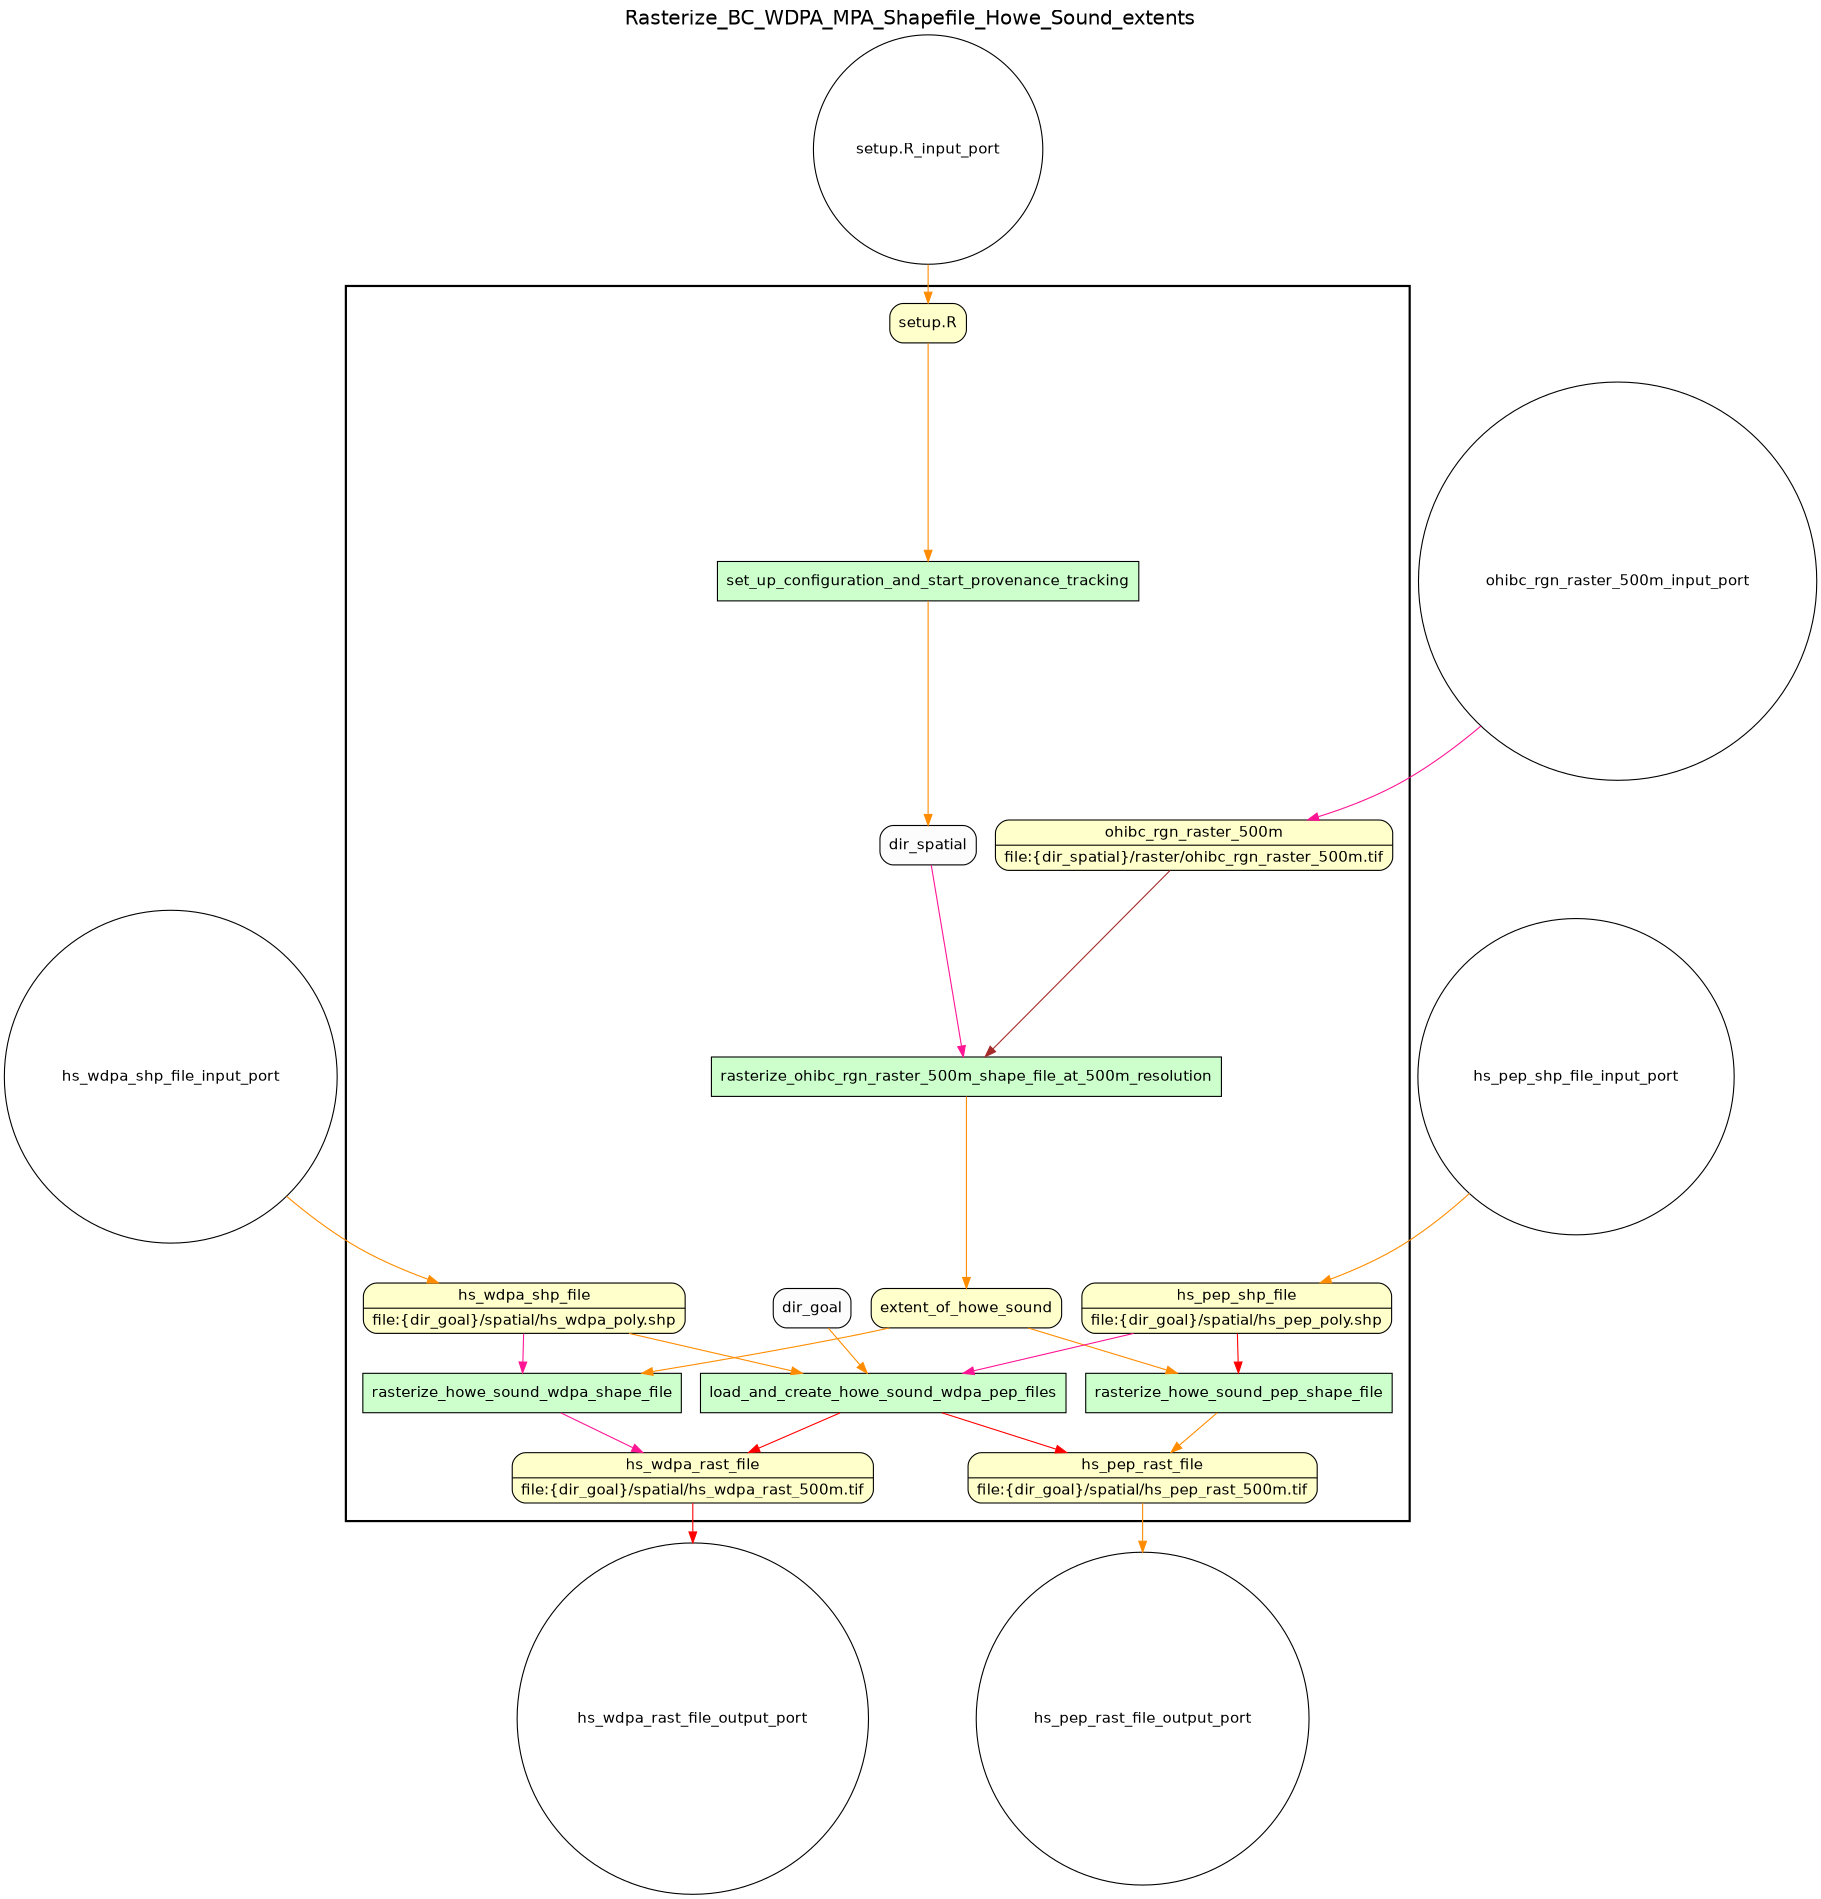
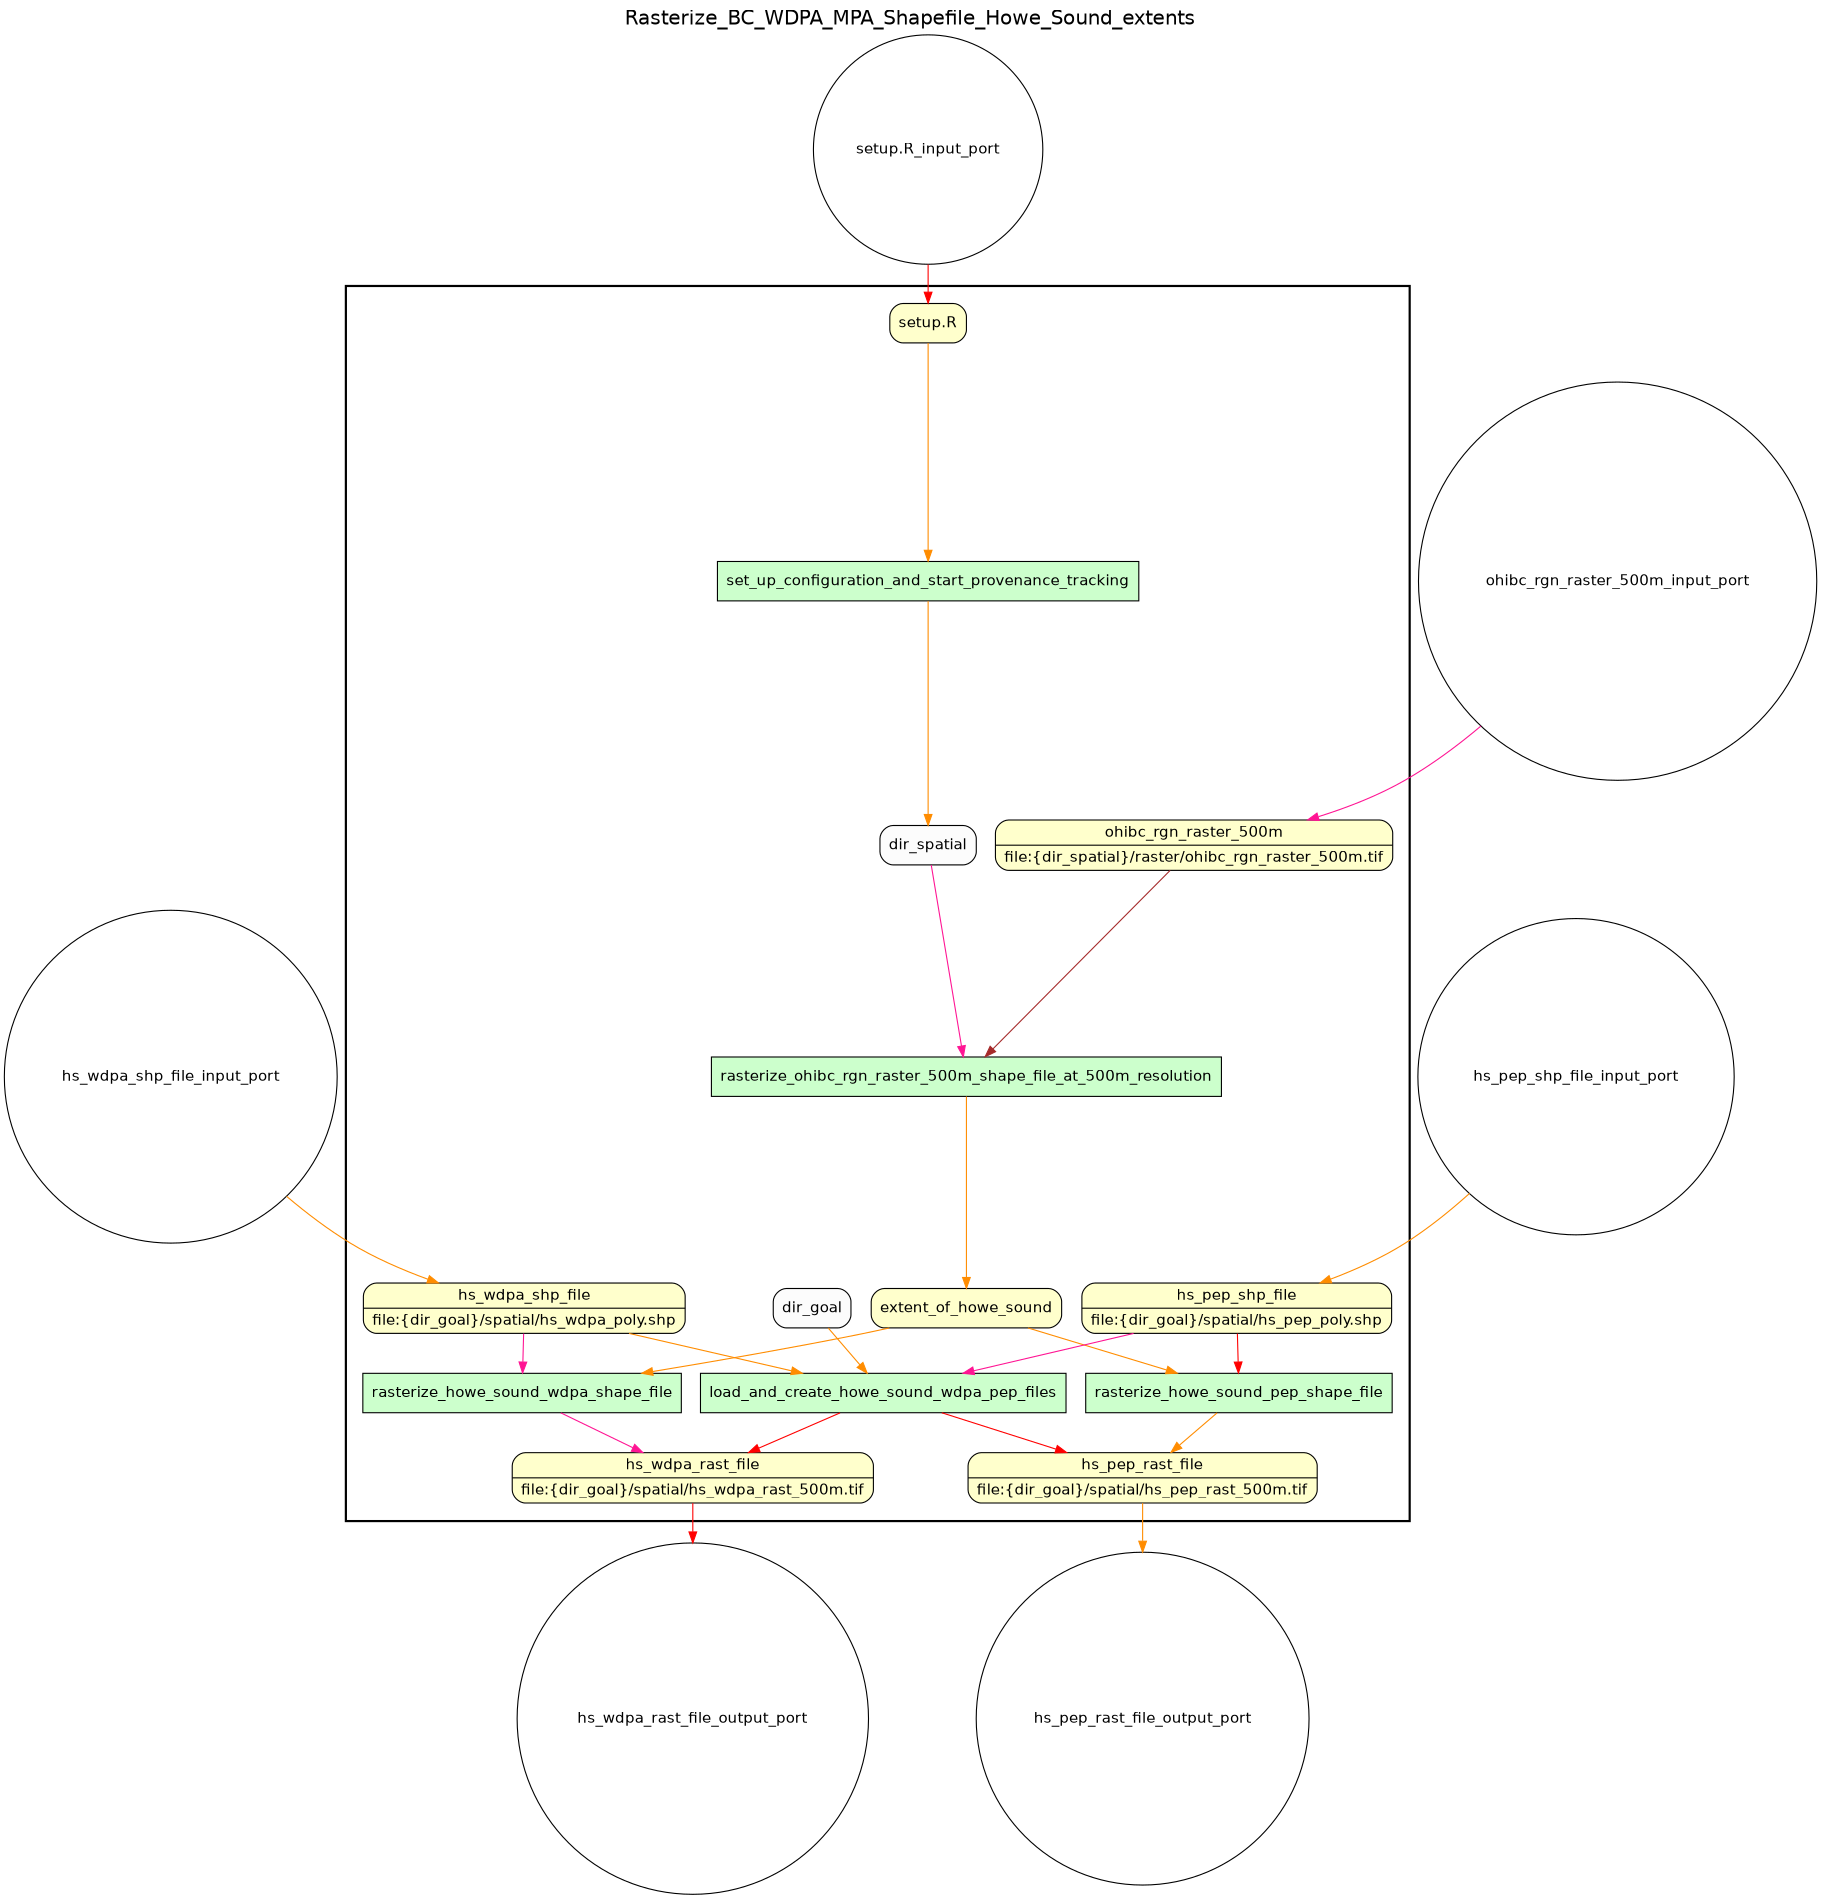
(928, 278) -> (928, 278)
